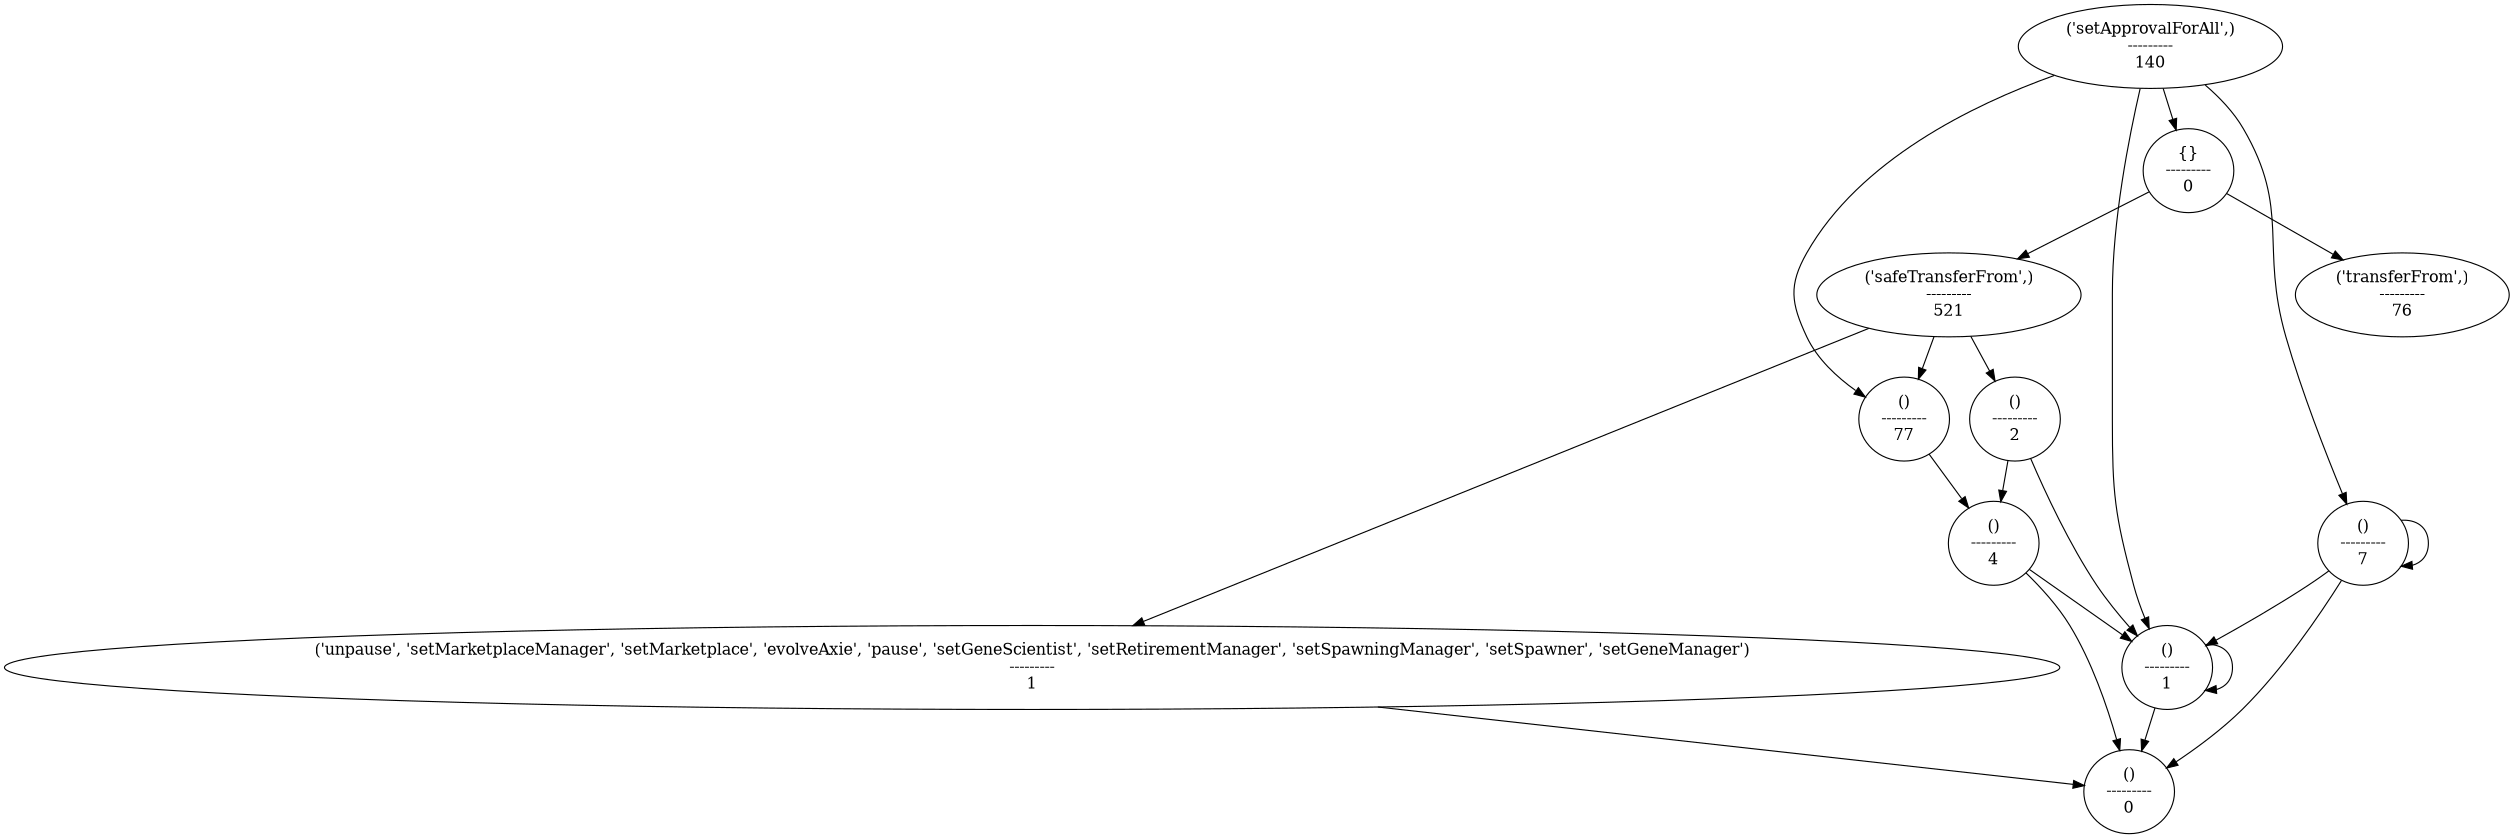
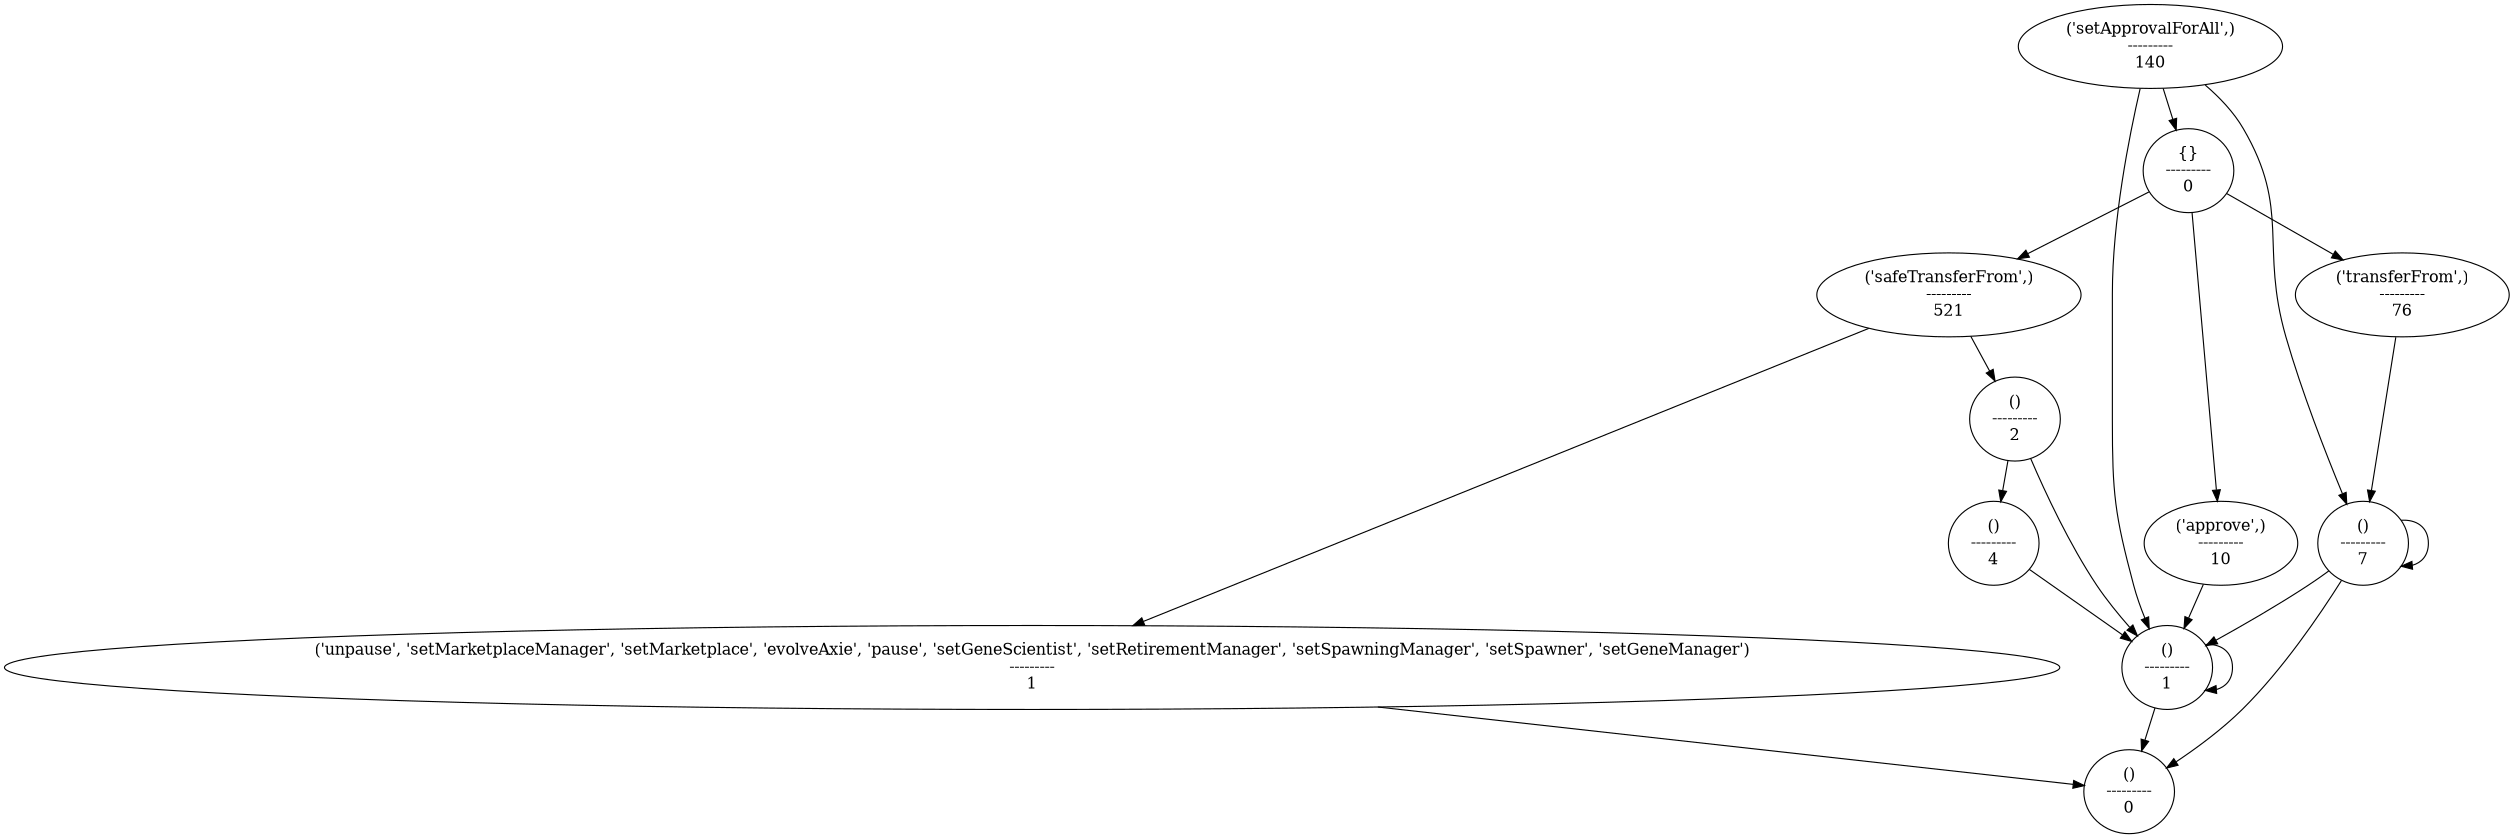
none -> (2384, 414)
(1904, 419) -> none
none -> (2221, 543)
(2083, 650) -> none
